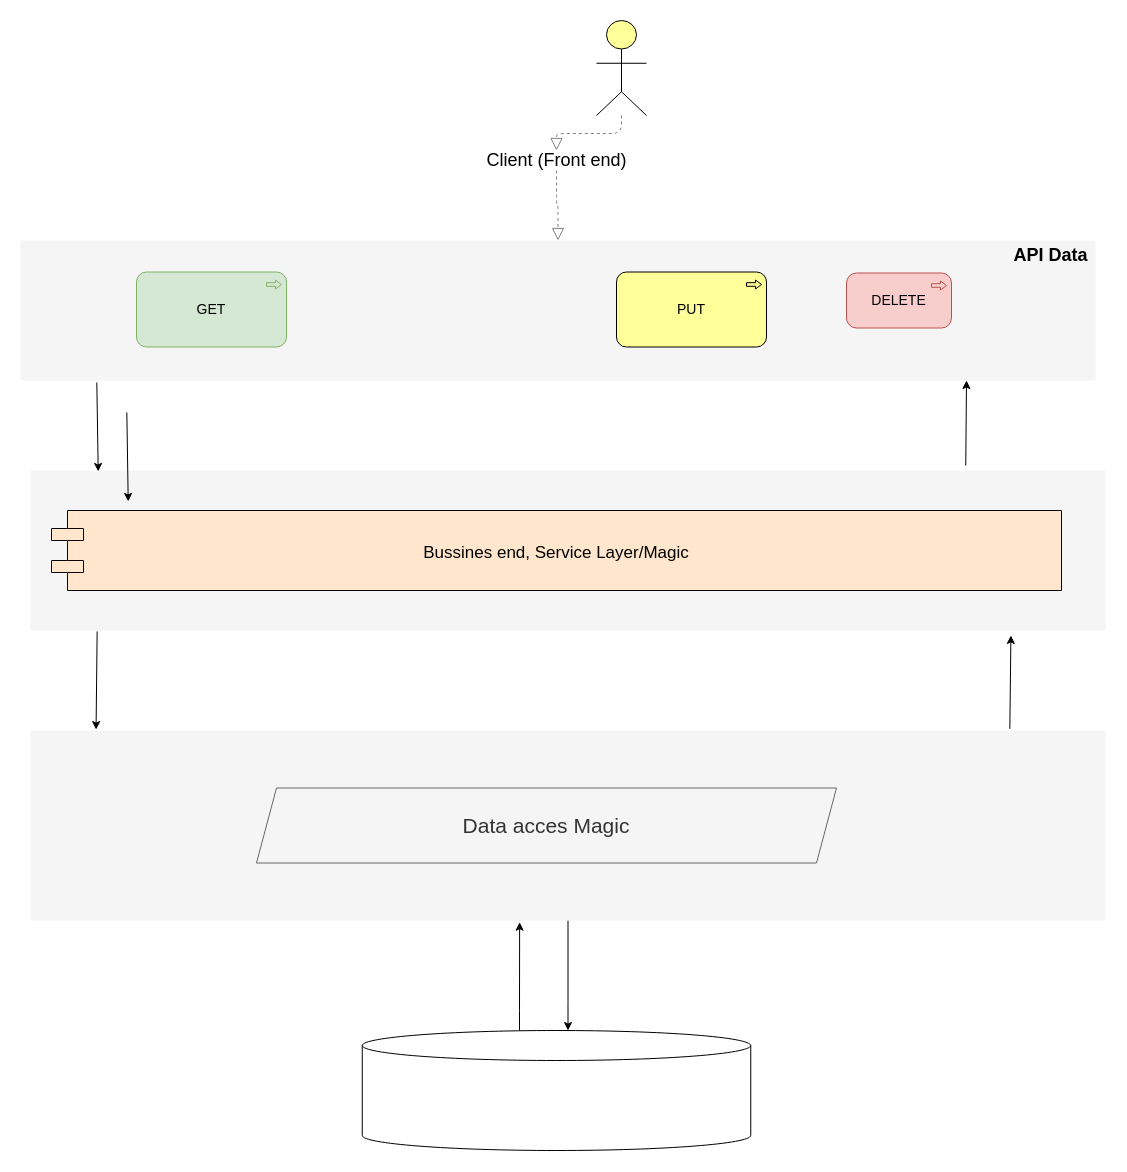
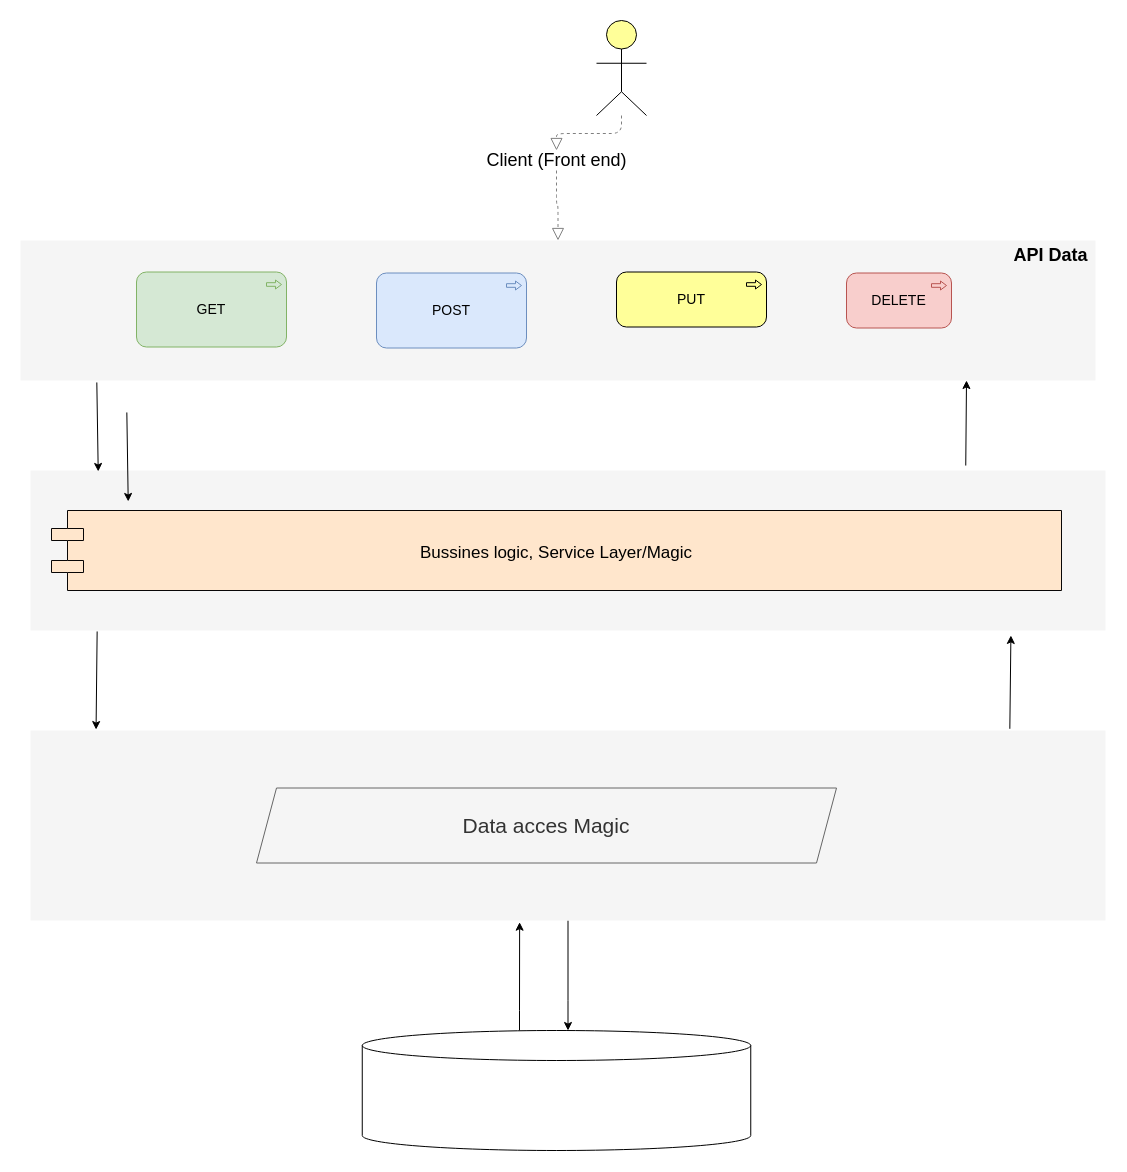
(692, 310) -> (692, 300)
none -> (452, 311)
(556, 552) -> (556, 552)
